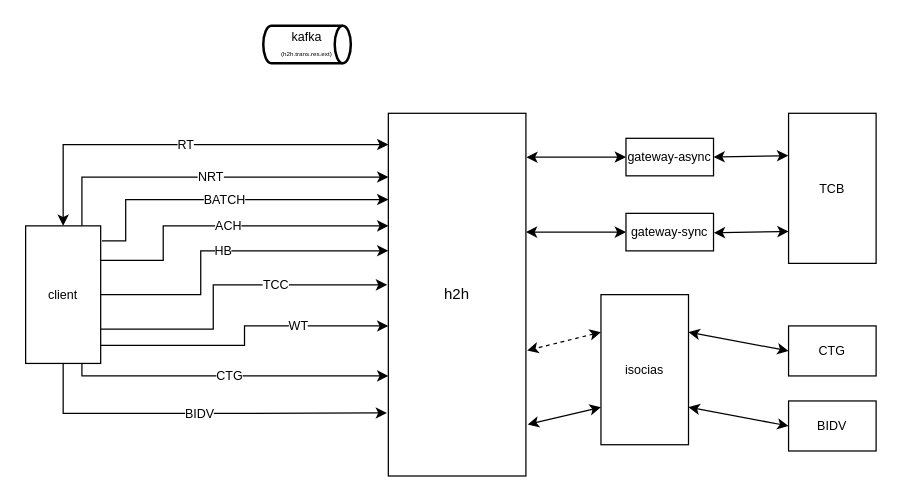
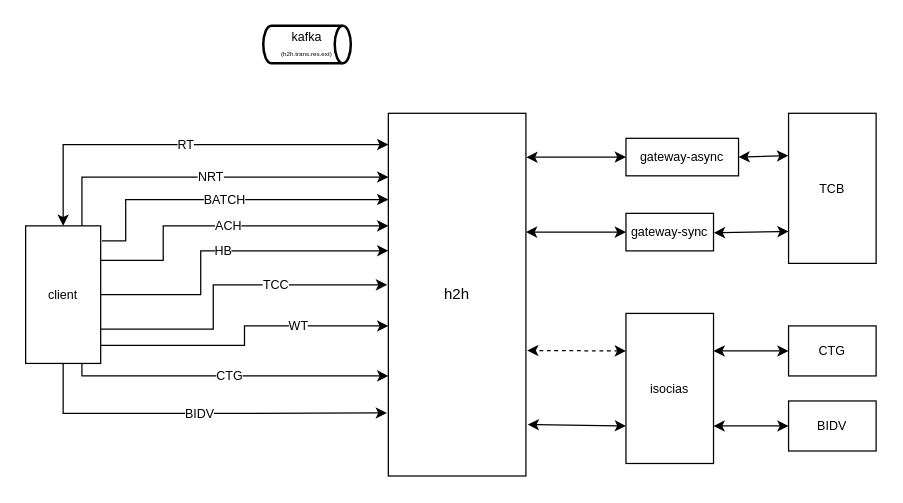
(669, 157) -> (682, 157)
(644, 369) -> (669, 388)
